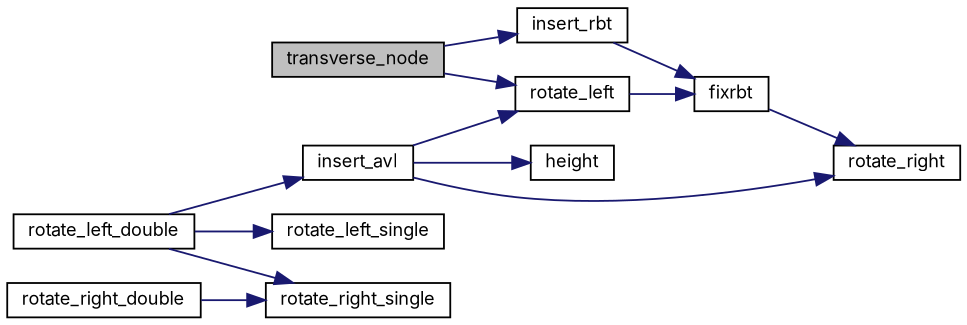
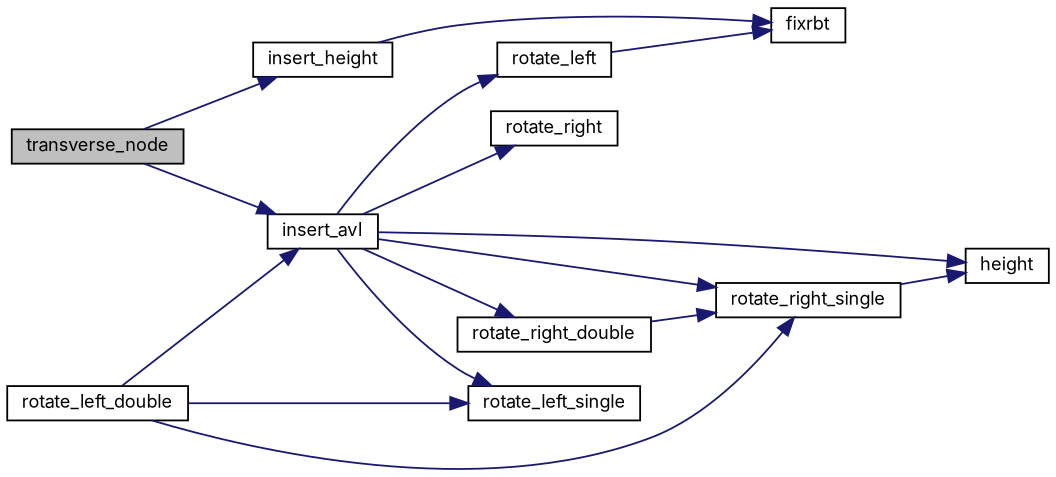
(572, 25) -> (323, 60)
(471, 78) -> (201, 186)
(803, 124) -> none
none -> (538, 262)
none -> (430, 279)
none -> (924, 280)
none -> (399, 321)
